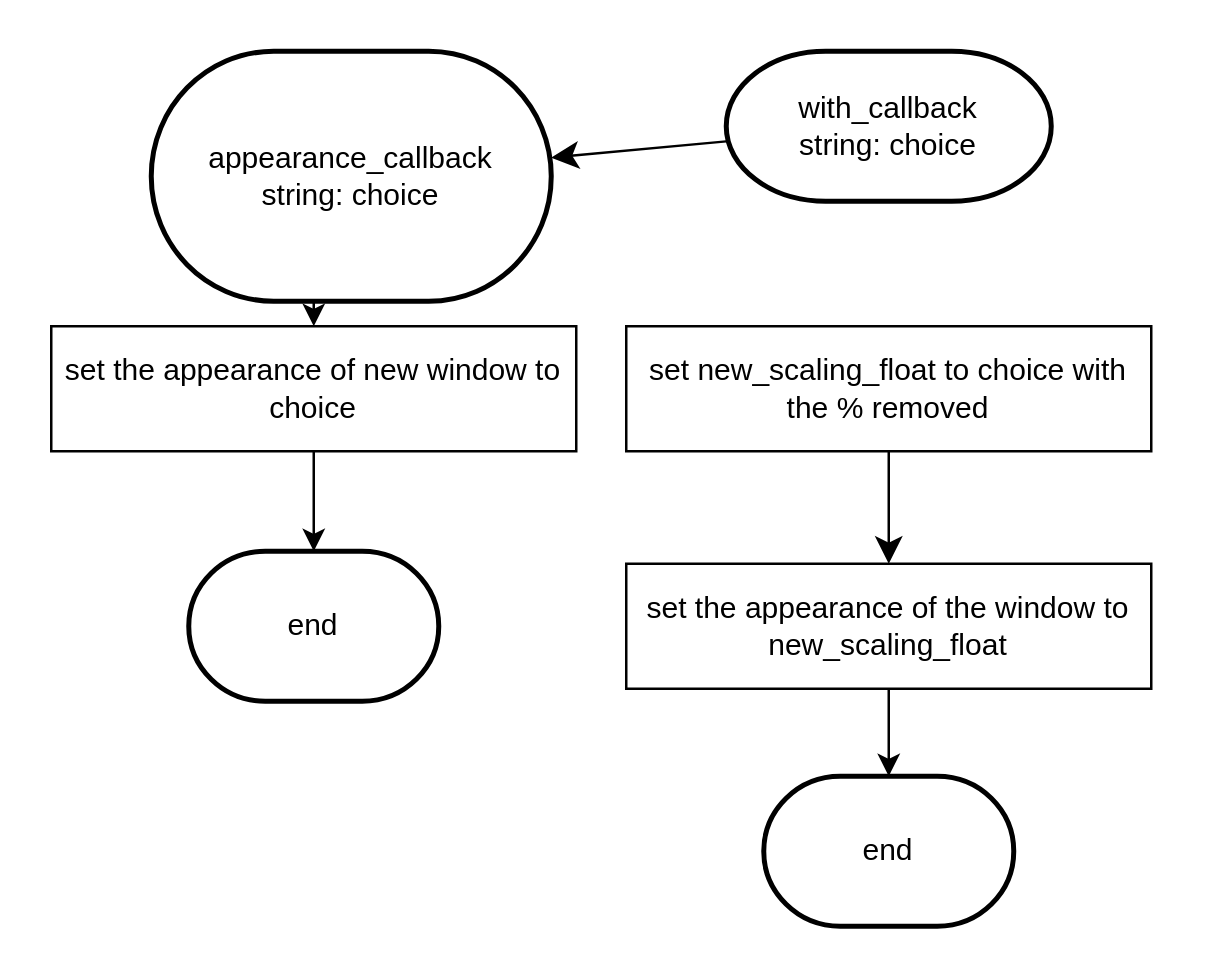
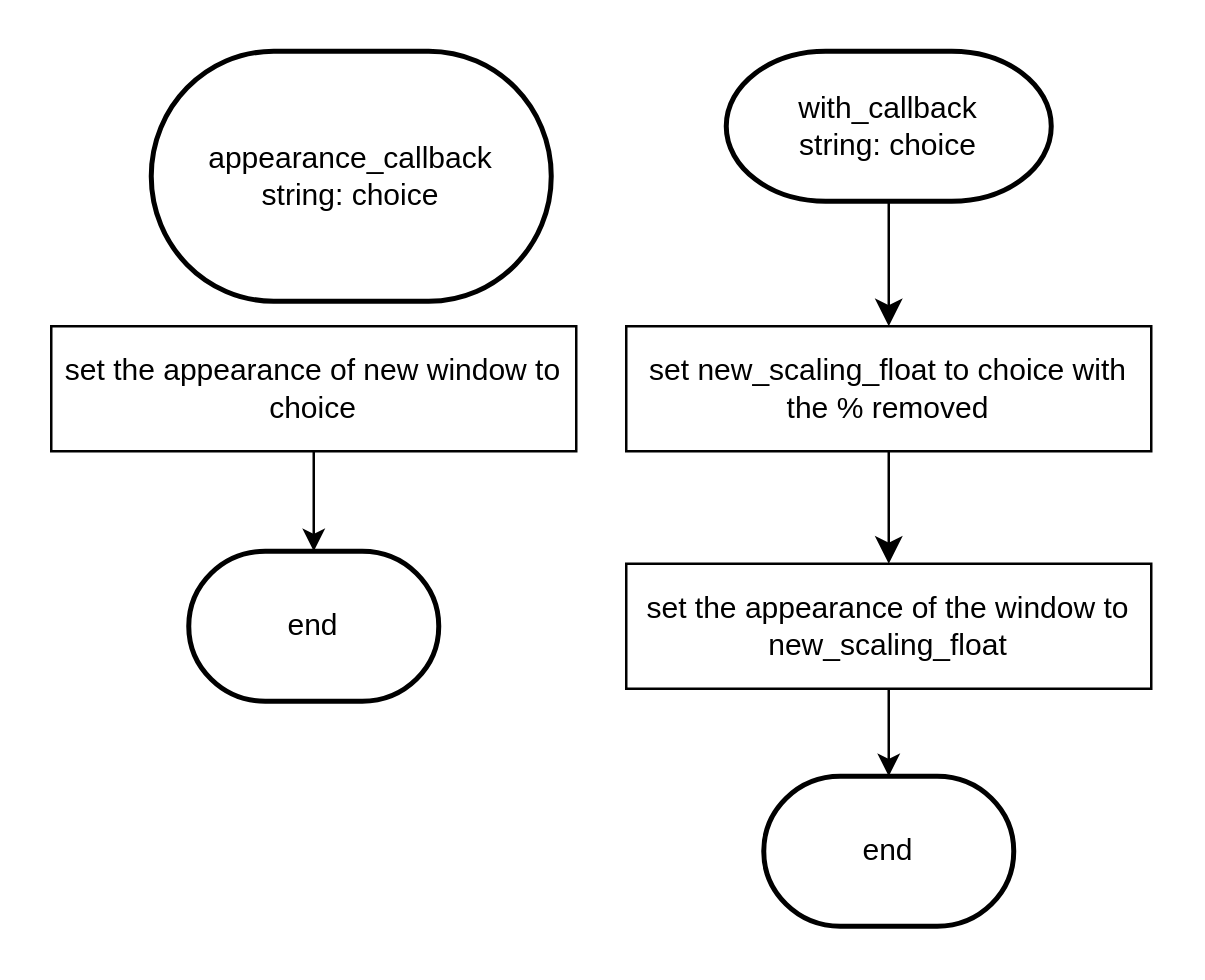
(648, 149) -> (889, 255)
(314, 306) -> none
